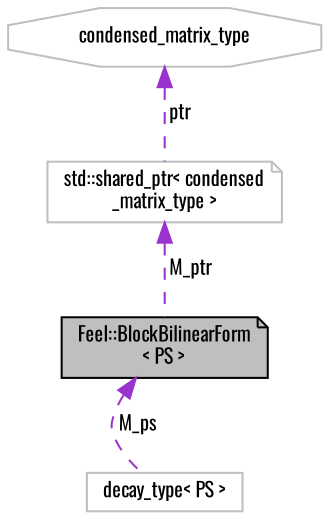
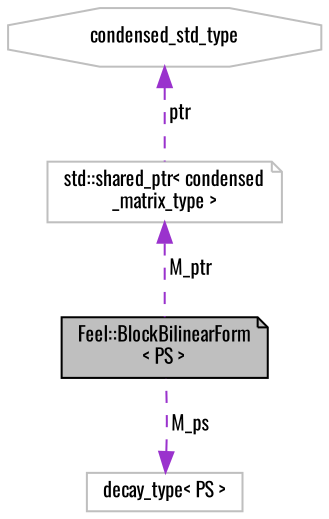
(165, 37) -> (165, 37)
(114, 437) -> (167, 415)
